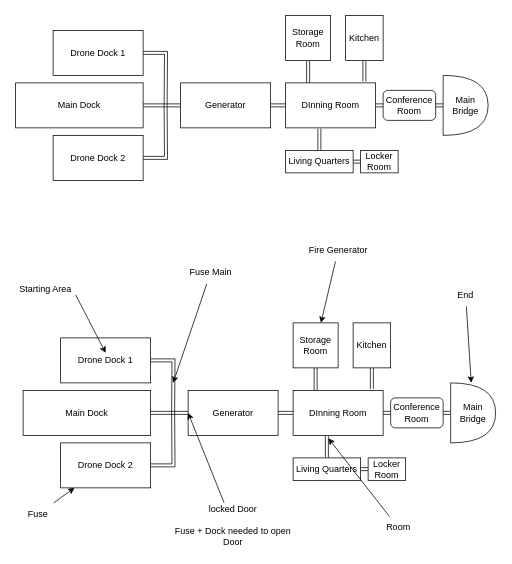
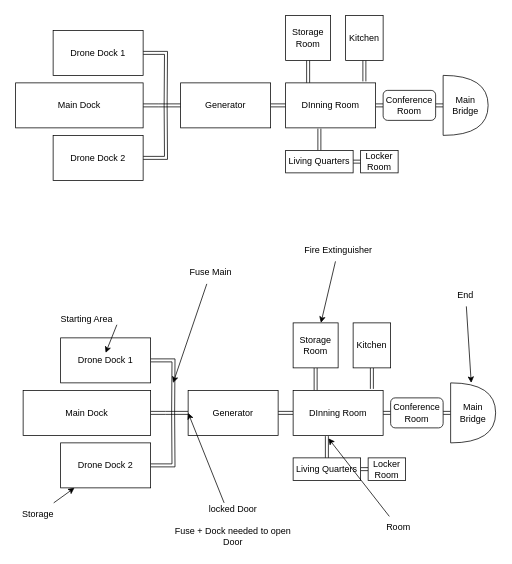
(338, 250) -> (338, 250)
(45, 289) -> (87, 319)
(38, 514) -> (38, 514)
